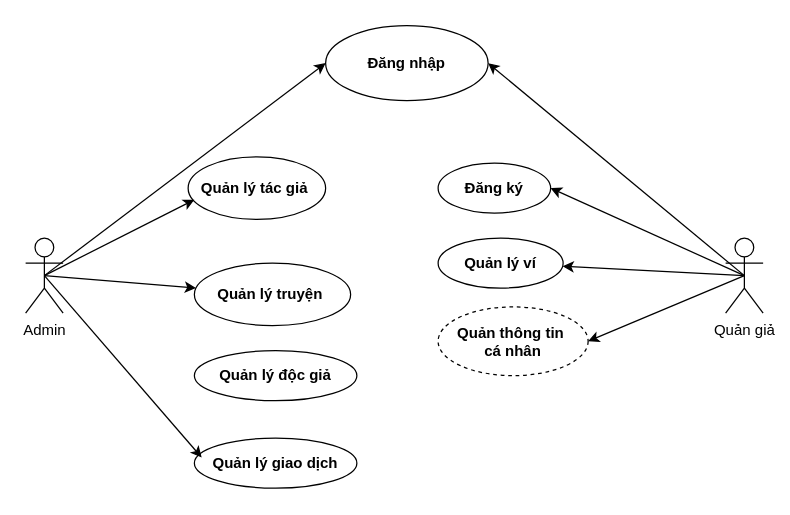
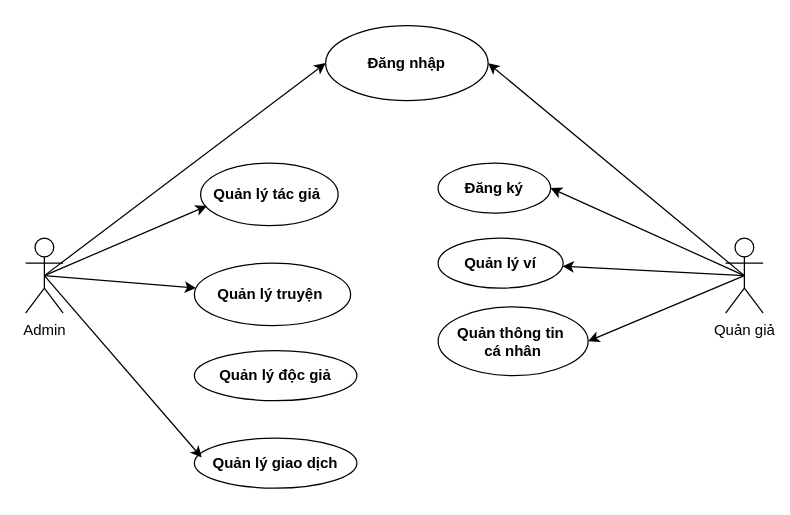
(257, 188) -> (269, 194)
(513, 341) -> (513, 341)
